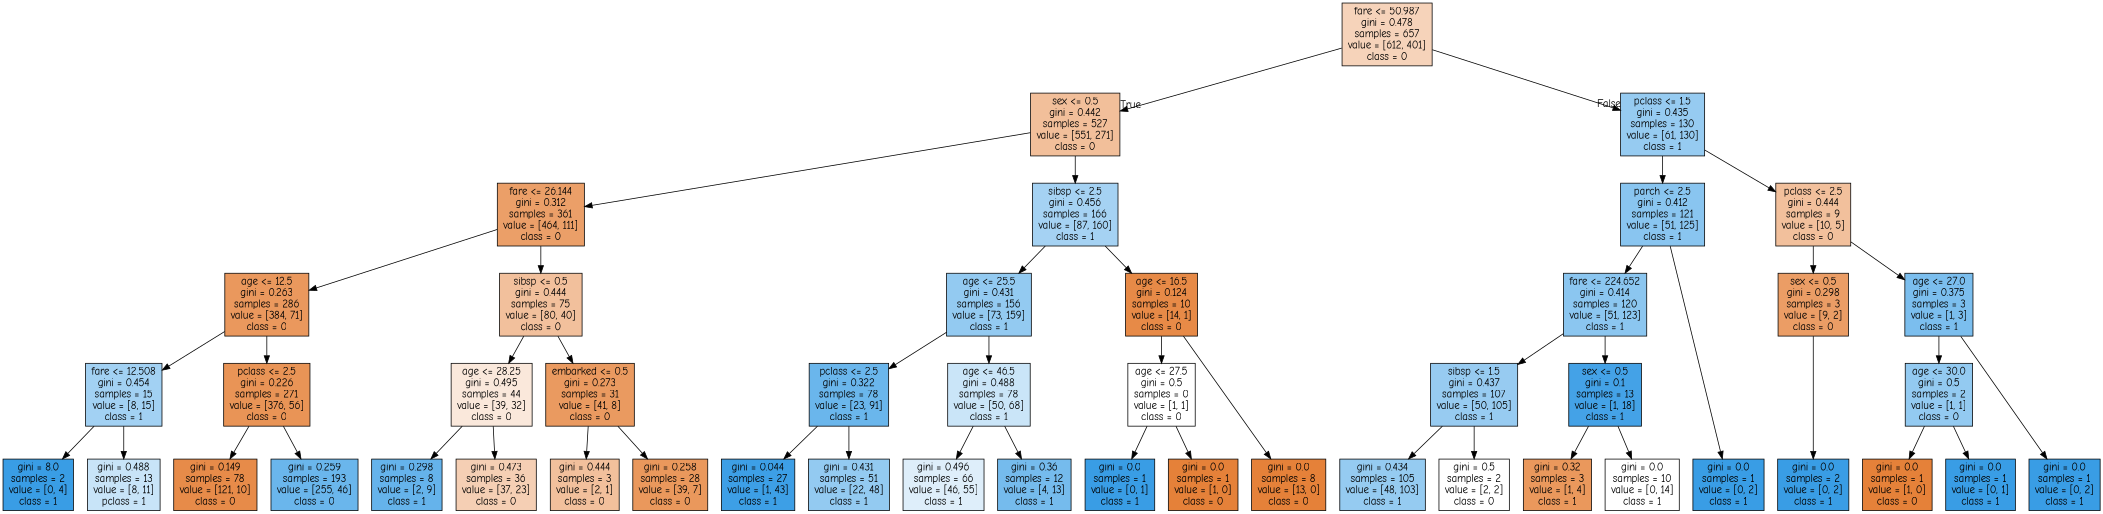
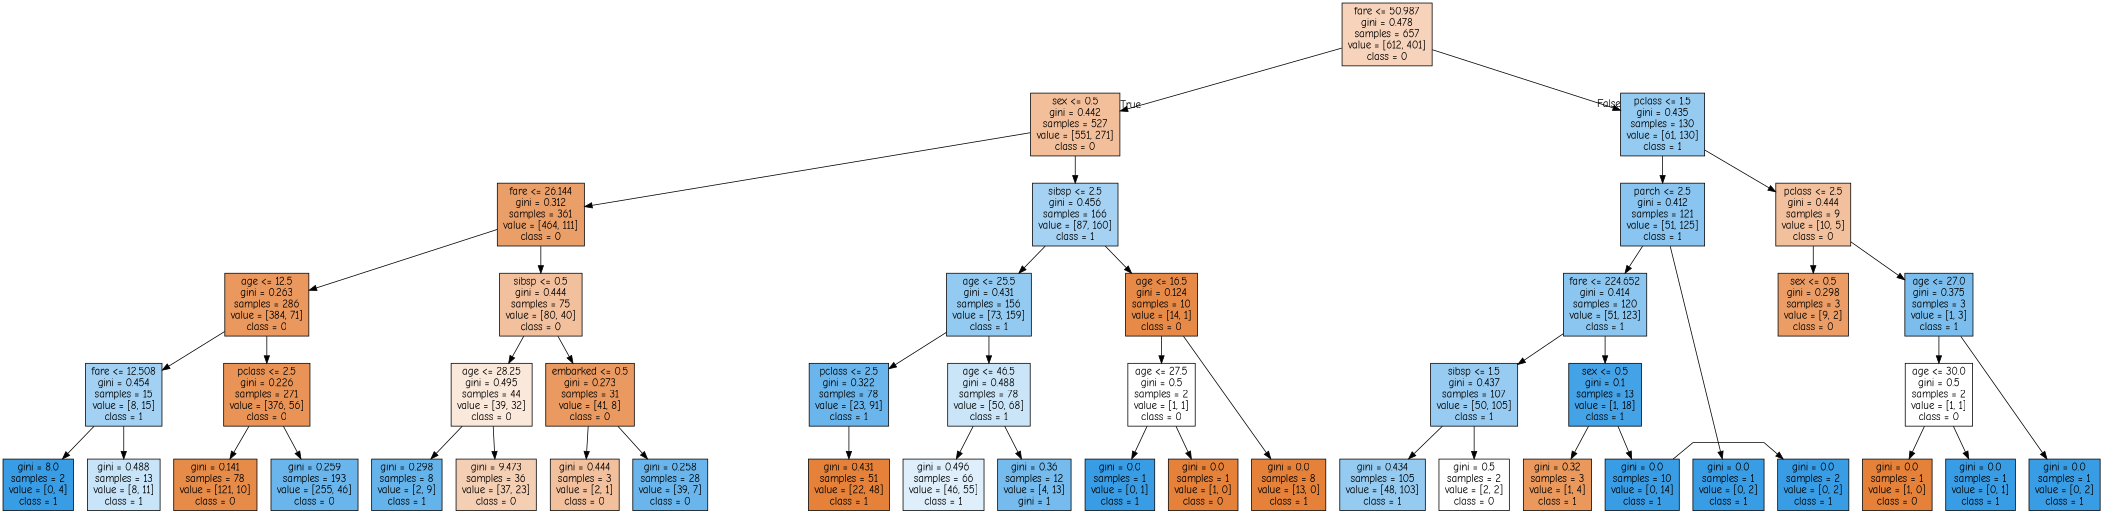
(1813, 394) -> (1724, 443)
(1162, 395) -> (1162, 395)
(1939, 395) -> (1939, 395)
(124, 485) -> (124, 485)
(215, 485) -> (215, 485)
(496, 485) -> (496, 485)
(670, 485) -> (670, 485)
(758, 485) -> none
(849, 485) -> (849, 485)
(1034, 485) -> (1034, 485)
(1289, 485) -> (1289, 485)
(1642, 485) -> (1642, 485)
